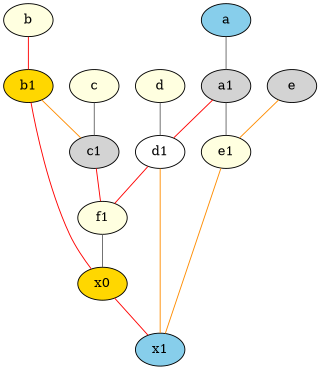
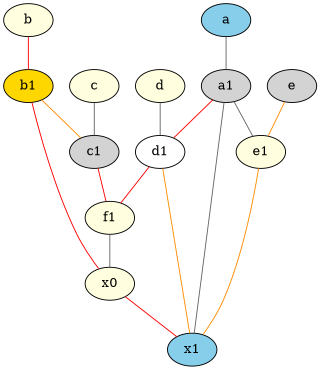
none -> (209, 218)
(103, 284) -> (110, 284)
